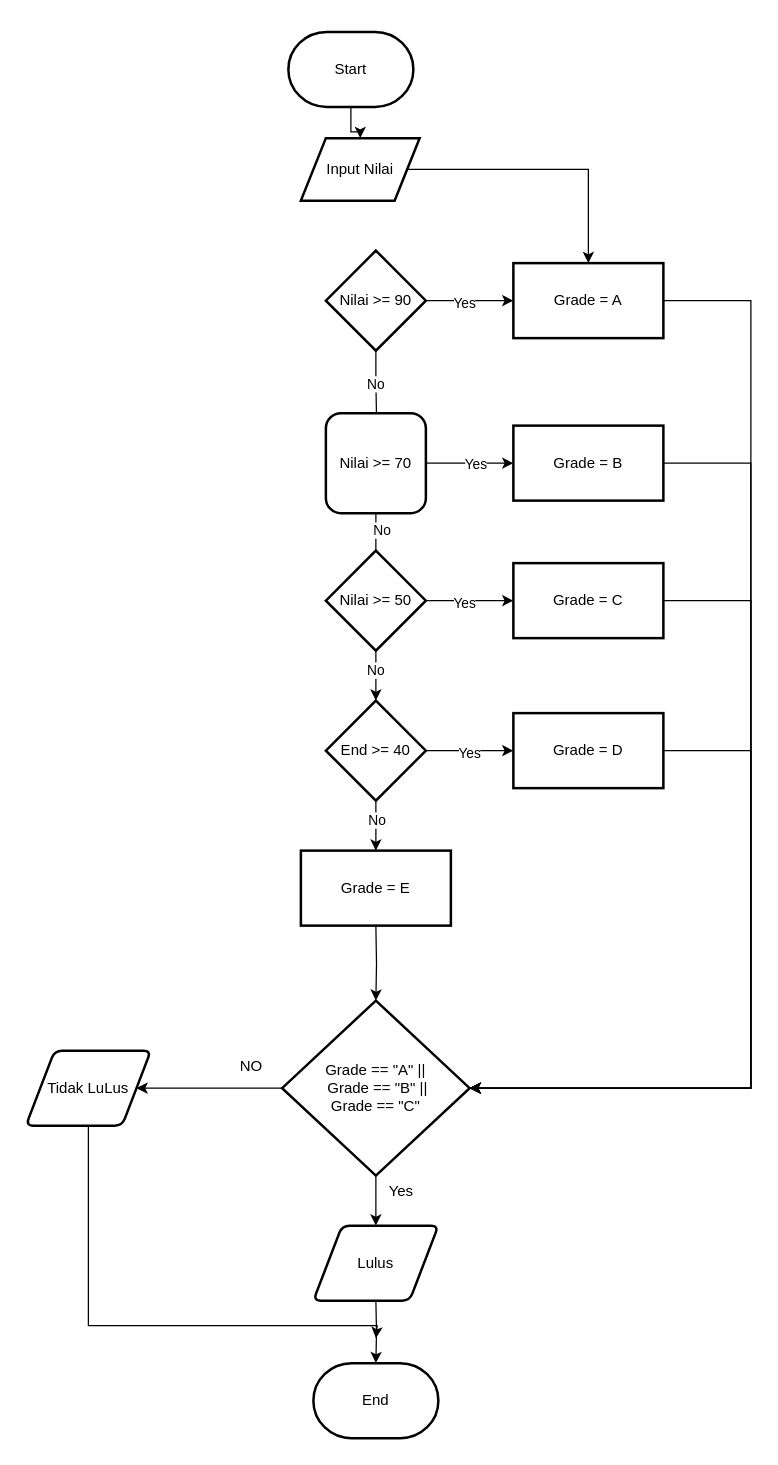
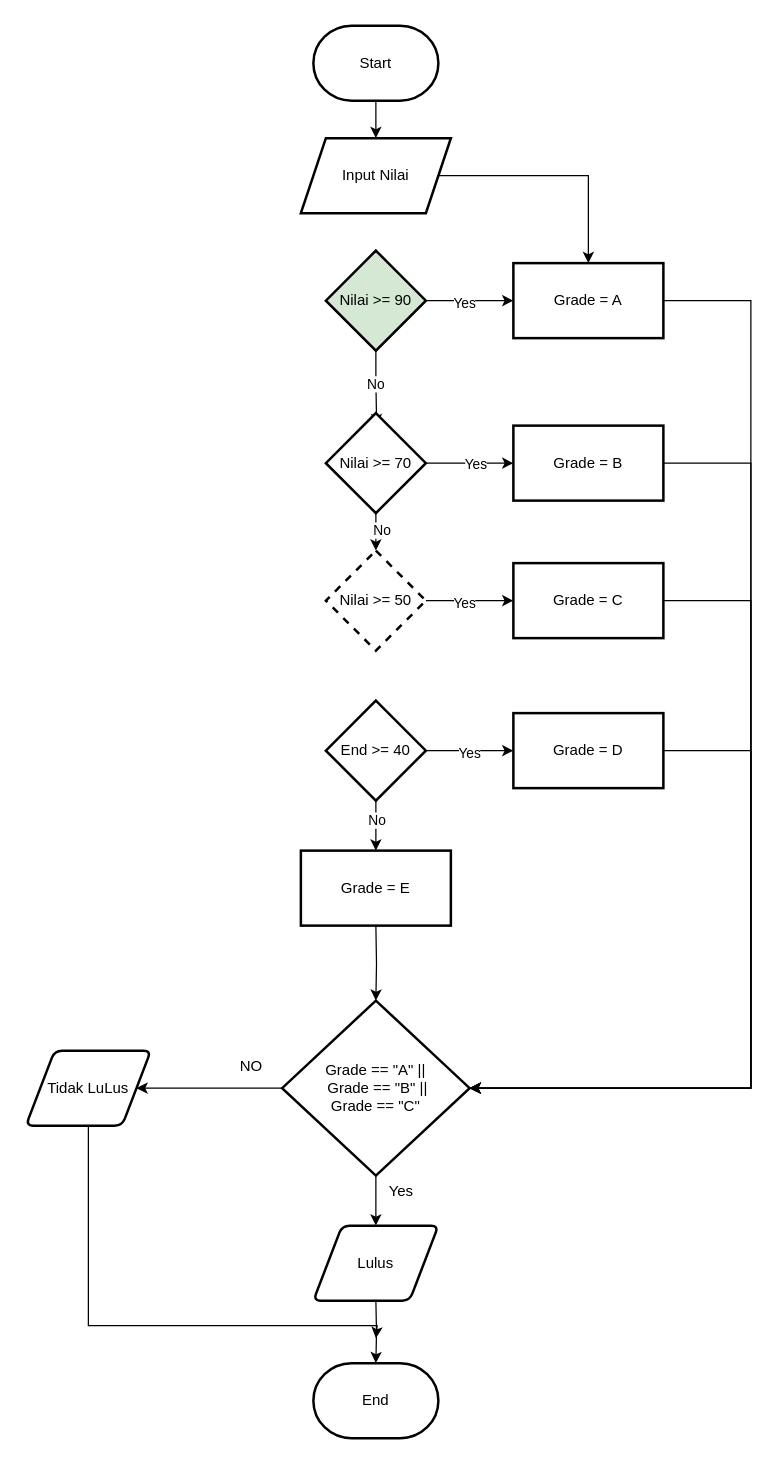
(351, 69) -> (376, 63)
(360, 169) -> (376, 176)
(376, 301) -> (376, 301)
(376, 463) -> (376, 463)
(376, 545) -> (376, 541)
(376, 601) -> (376, 601)
(376, 672) -> none
